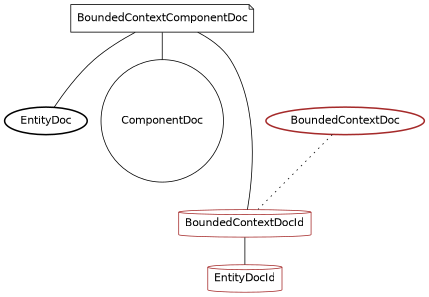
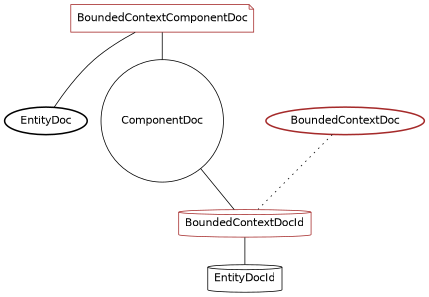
(162, 18) -> (162, 18)
(249, 112) -> (217, 189)
(245, 278) -> (245, 278)
